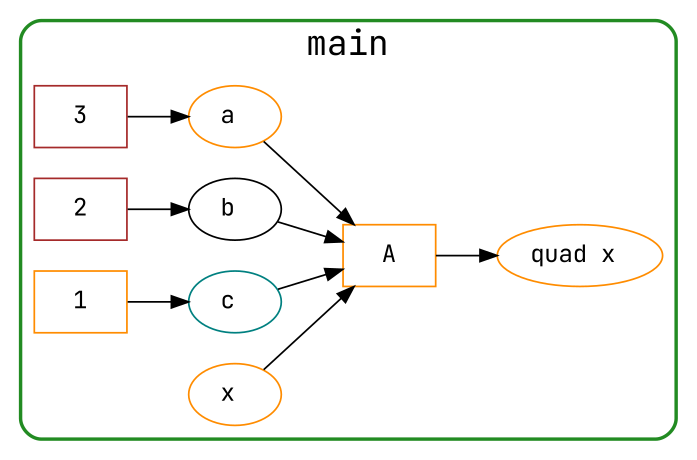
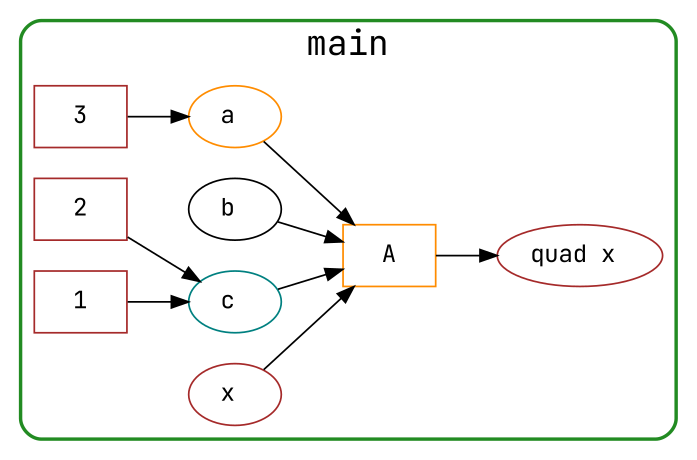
(149, 209) -> (156, 255)
(580, 256) -> (580, 256)
(81, 302) -> (81, 302)
(235, 395) -> (235, 395)
